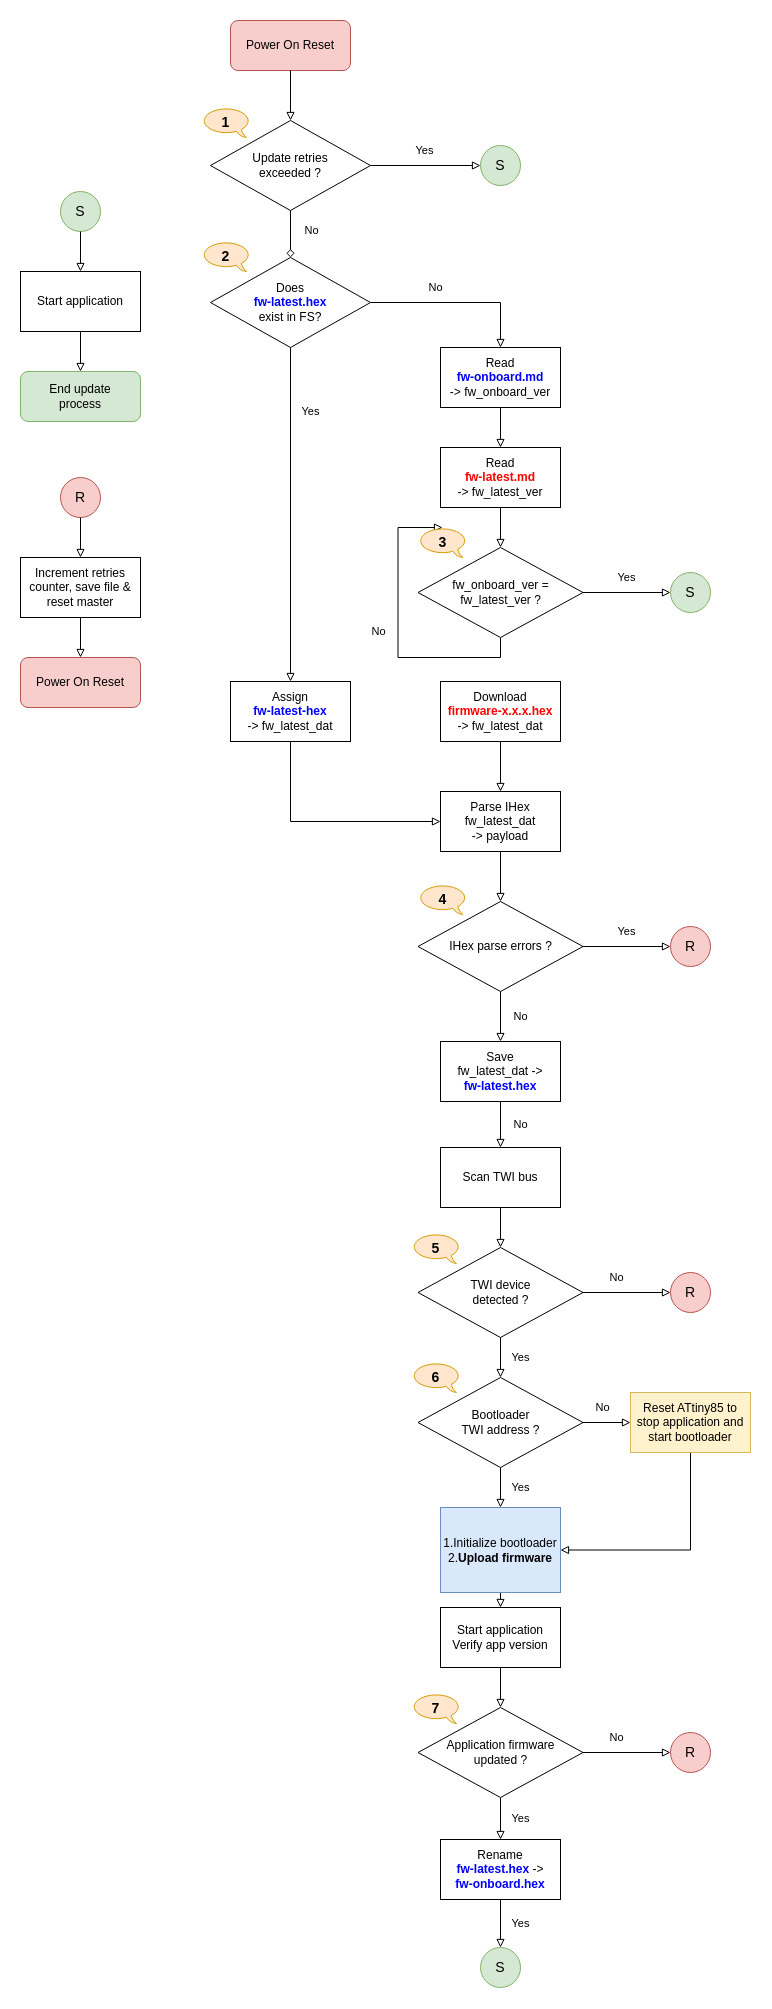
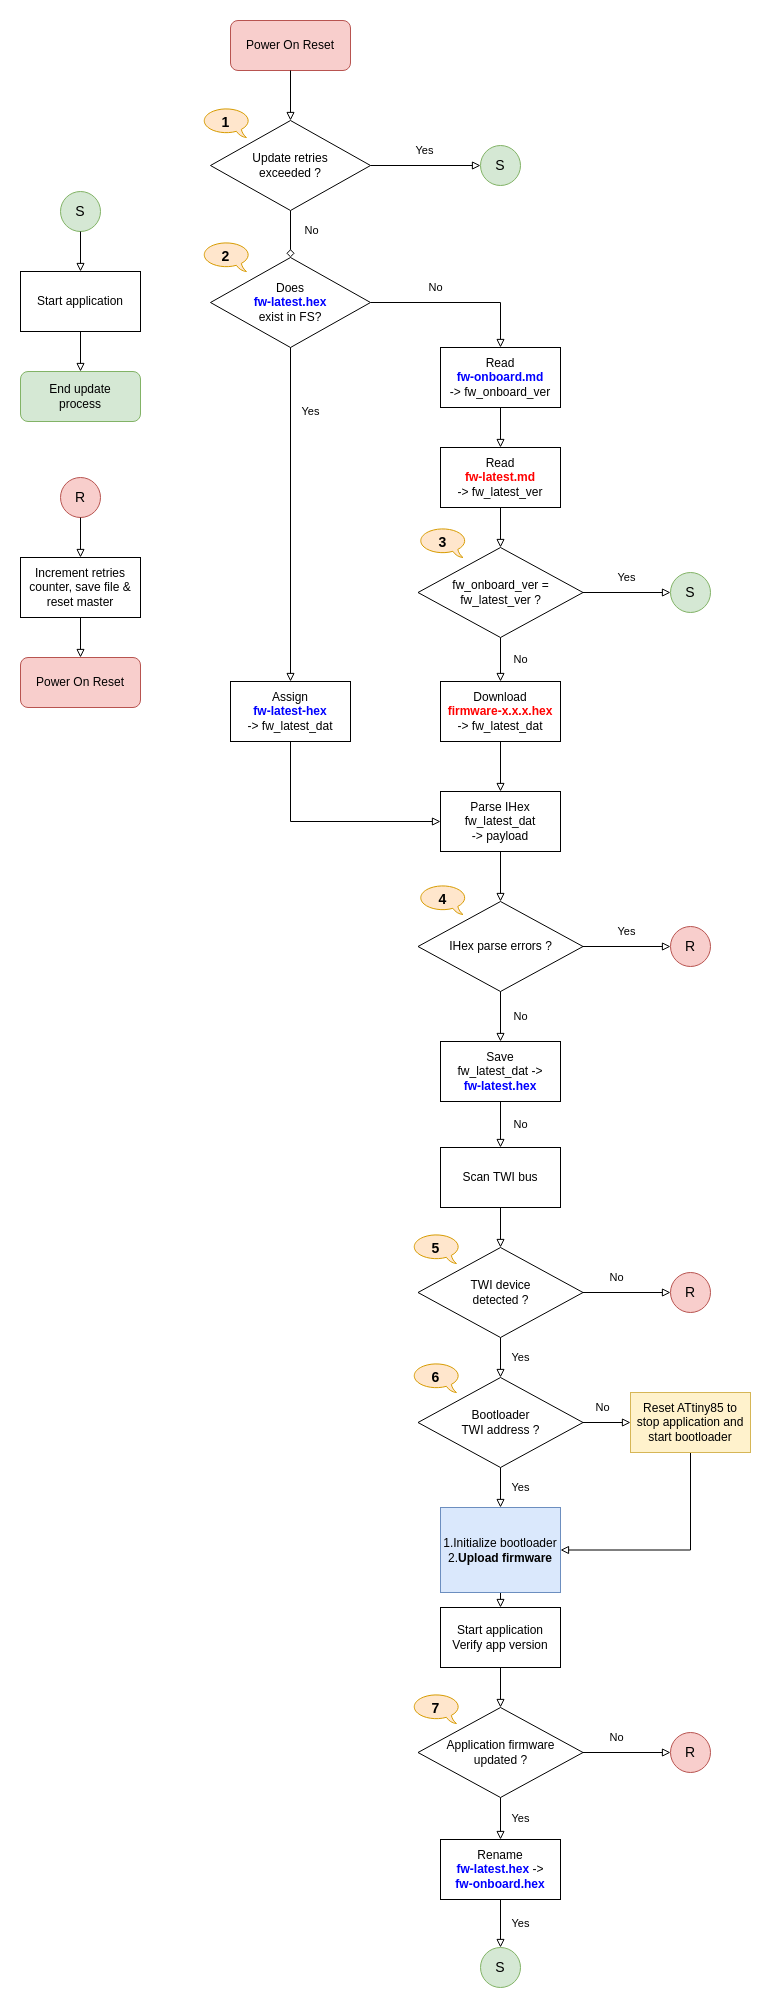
(398, 627) -> (501, 664)
